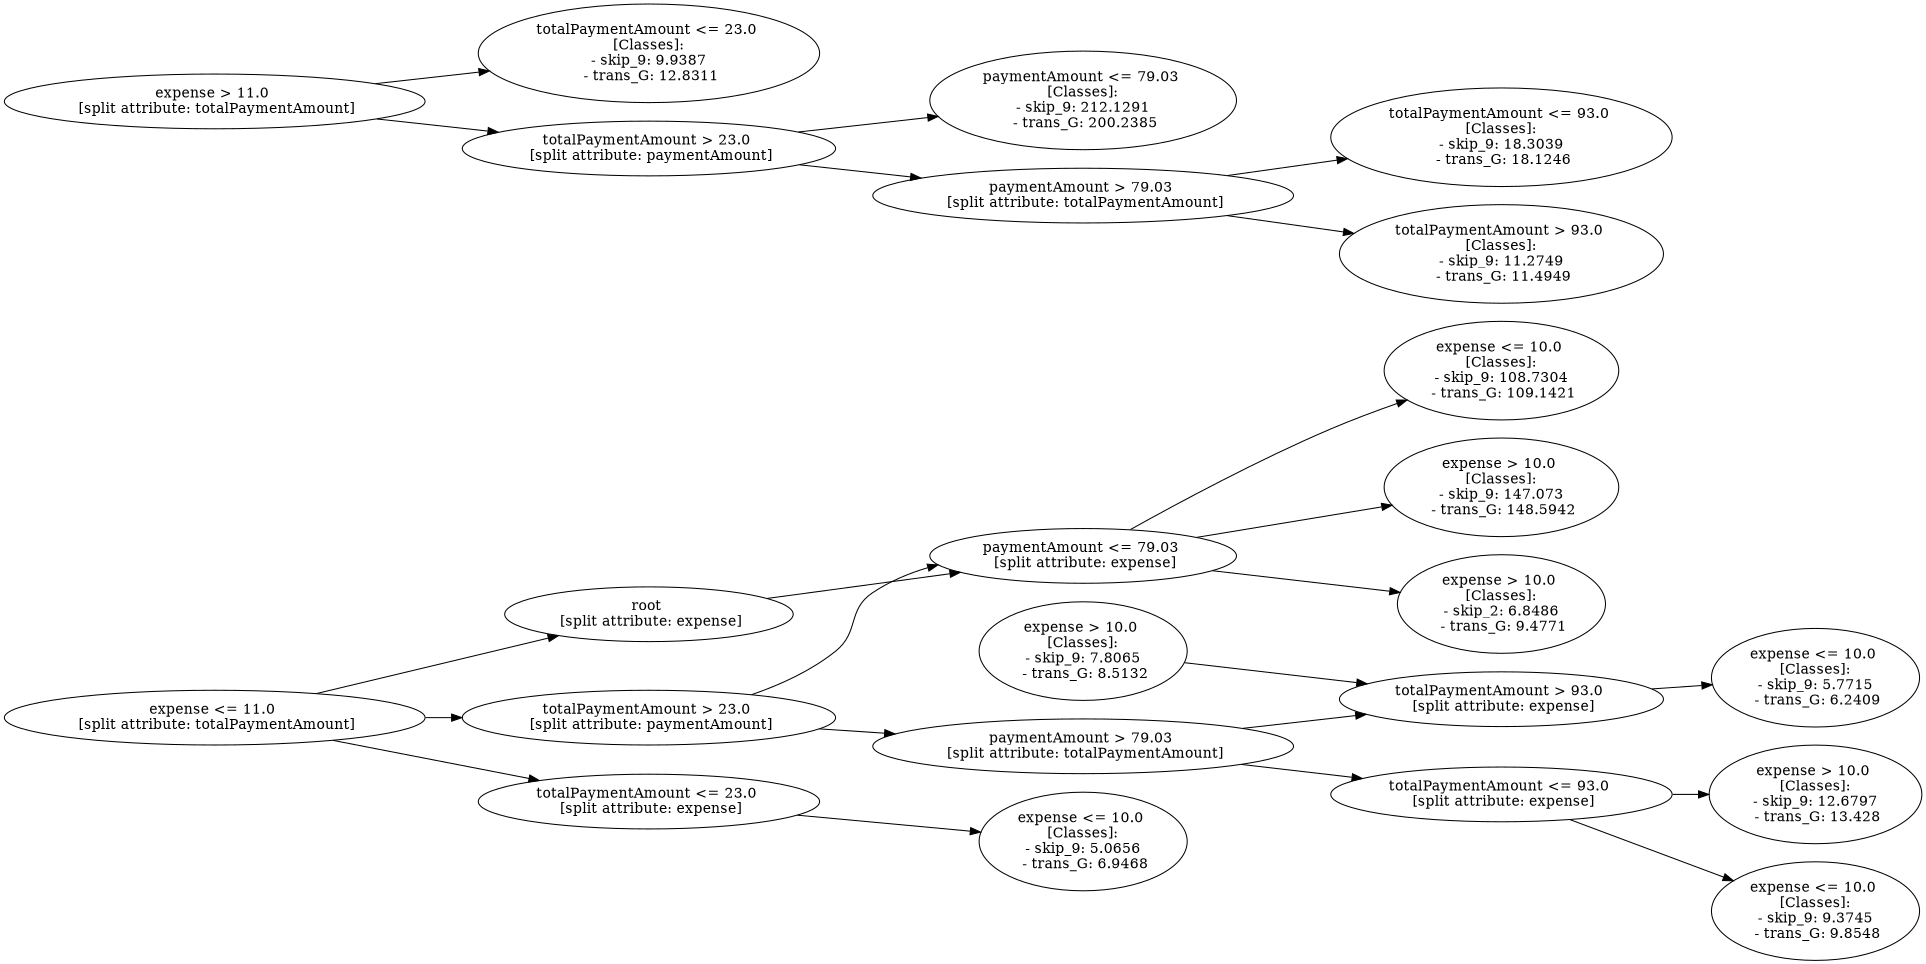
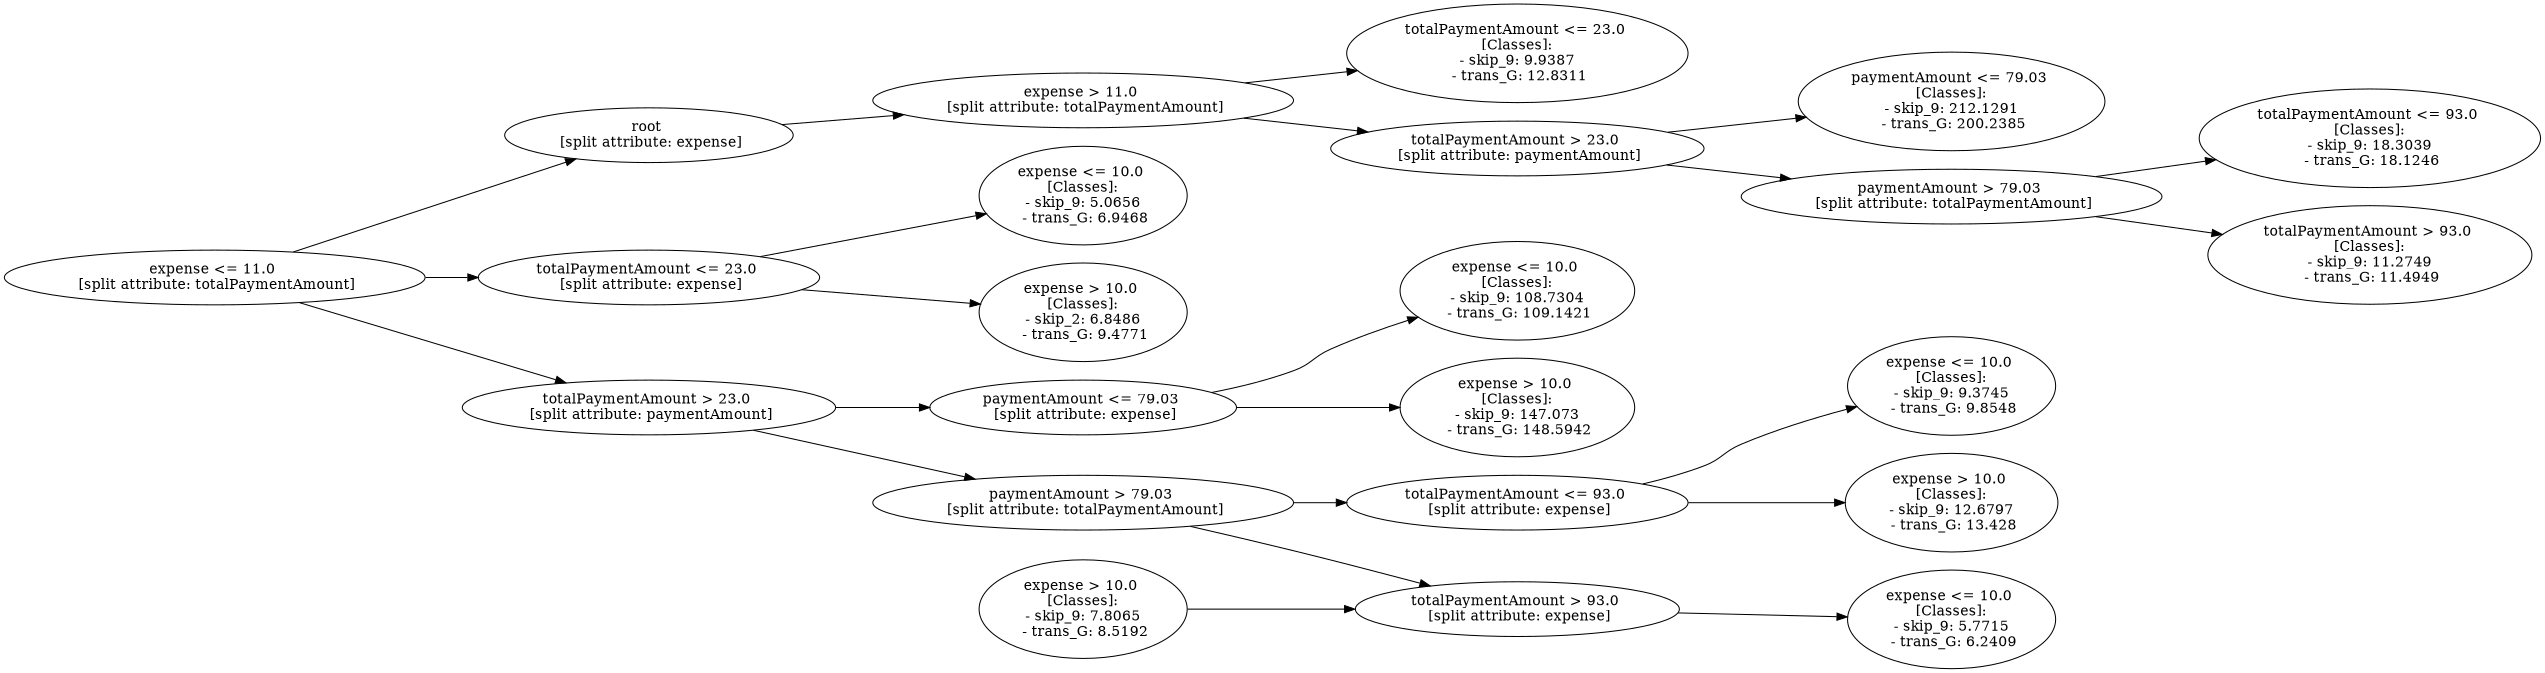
(1301, 581) -> (886, 296)
(858, 586) -> (838, 120)
(1083, 651) -> (1083, 609)
